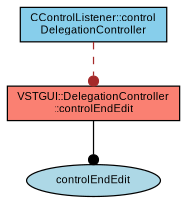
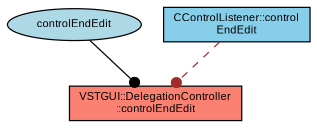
(94, 25) -> (237, 25)
(94, 138) -> (110, 59)
